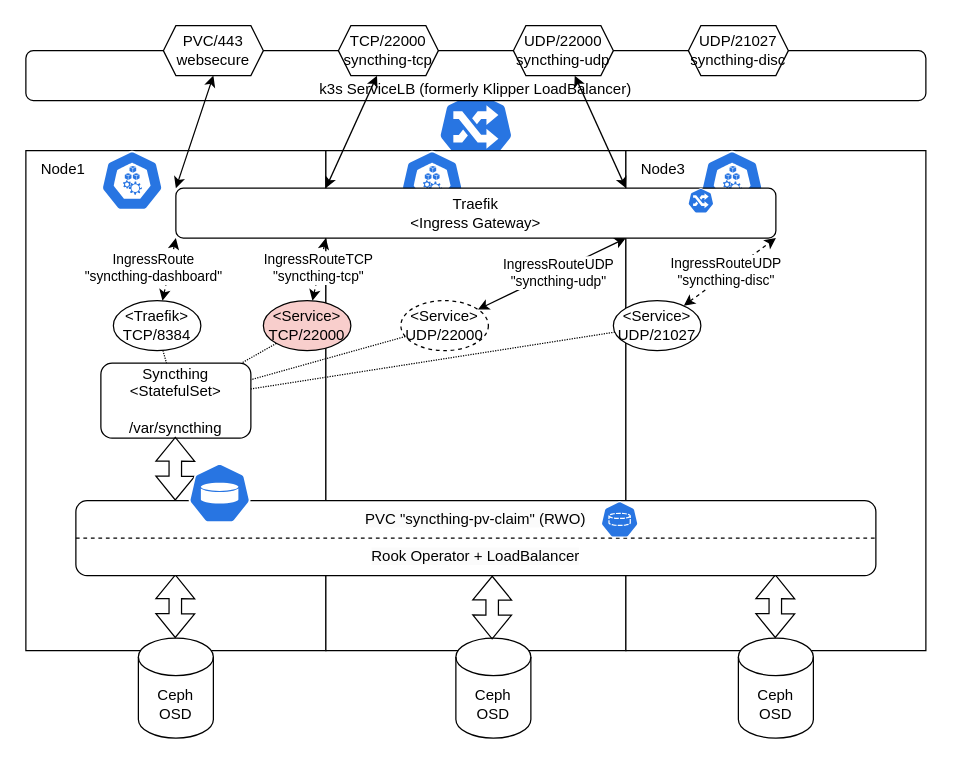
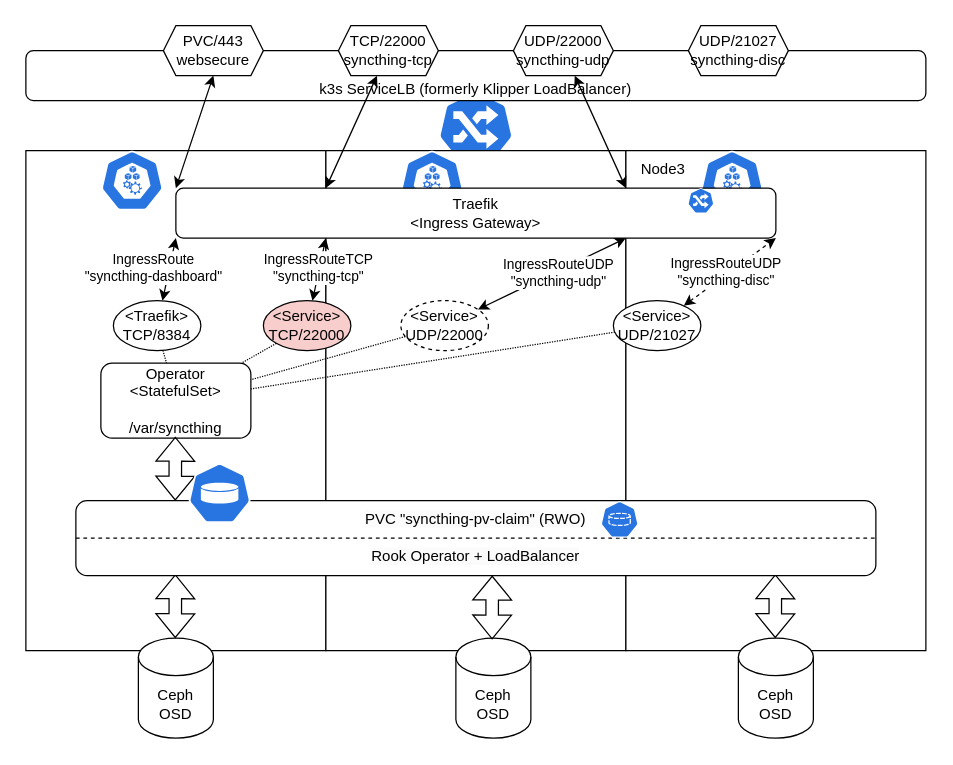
(63, 169) -> none
(165, 287) -> (165, 287)
(315, 287) -> (315, 287)
(176, 401) -> (176, 401)
